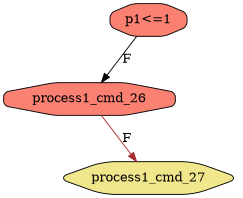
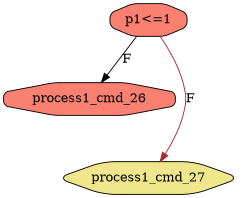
(116, 135) -> (185, 94)
